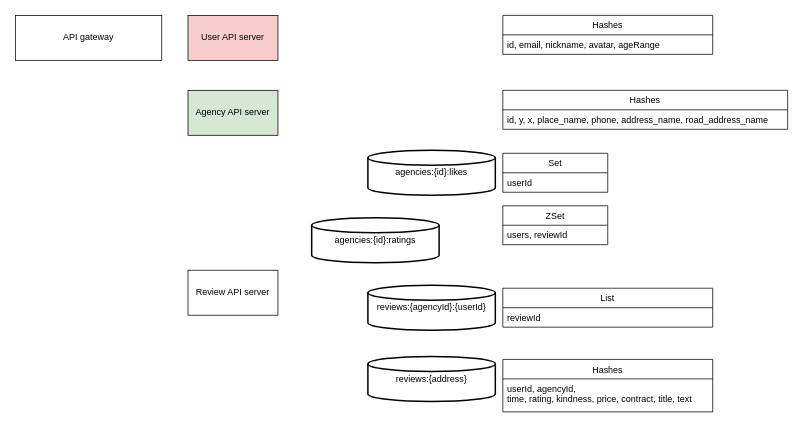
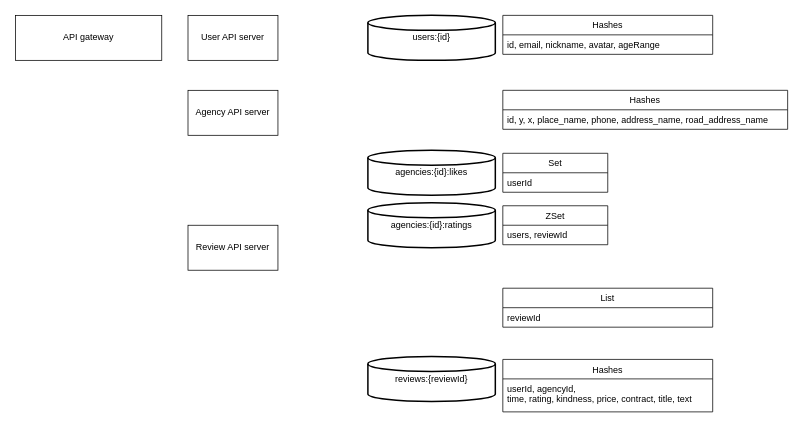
(233, 38) -> (233, 38)
none -> (432, 38)
(233, 113) -> (233, 113)
(375, 240) -> (432, 225)
(233, 293) -> (233, 248)
(432, 308) -> none
(432, 379) -> (432, 379)
